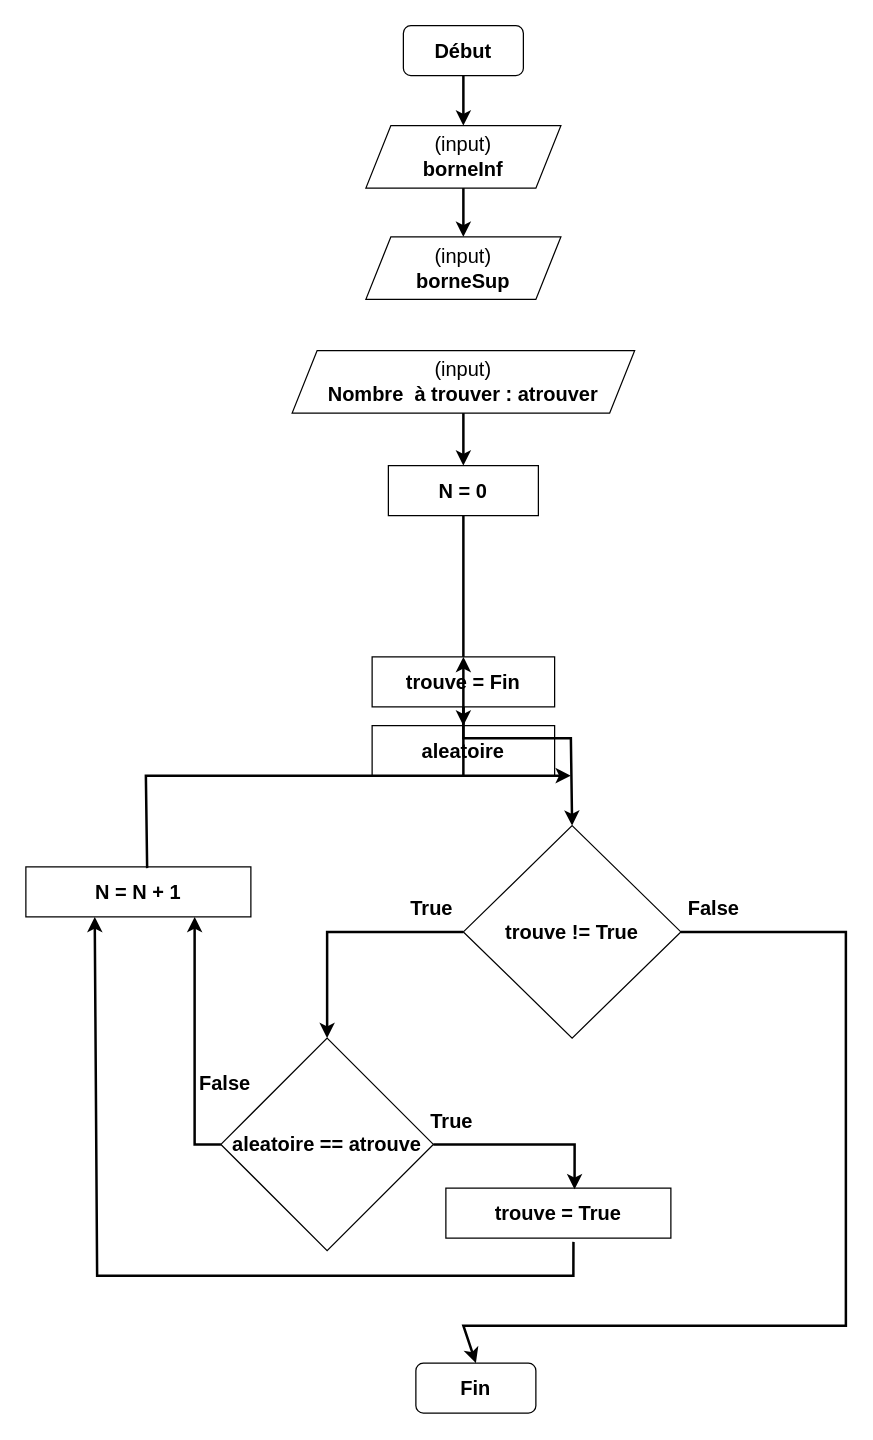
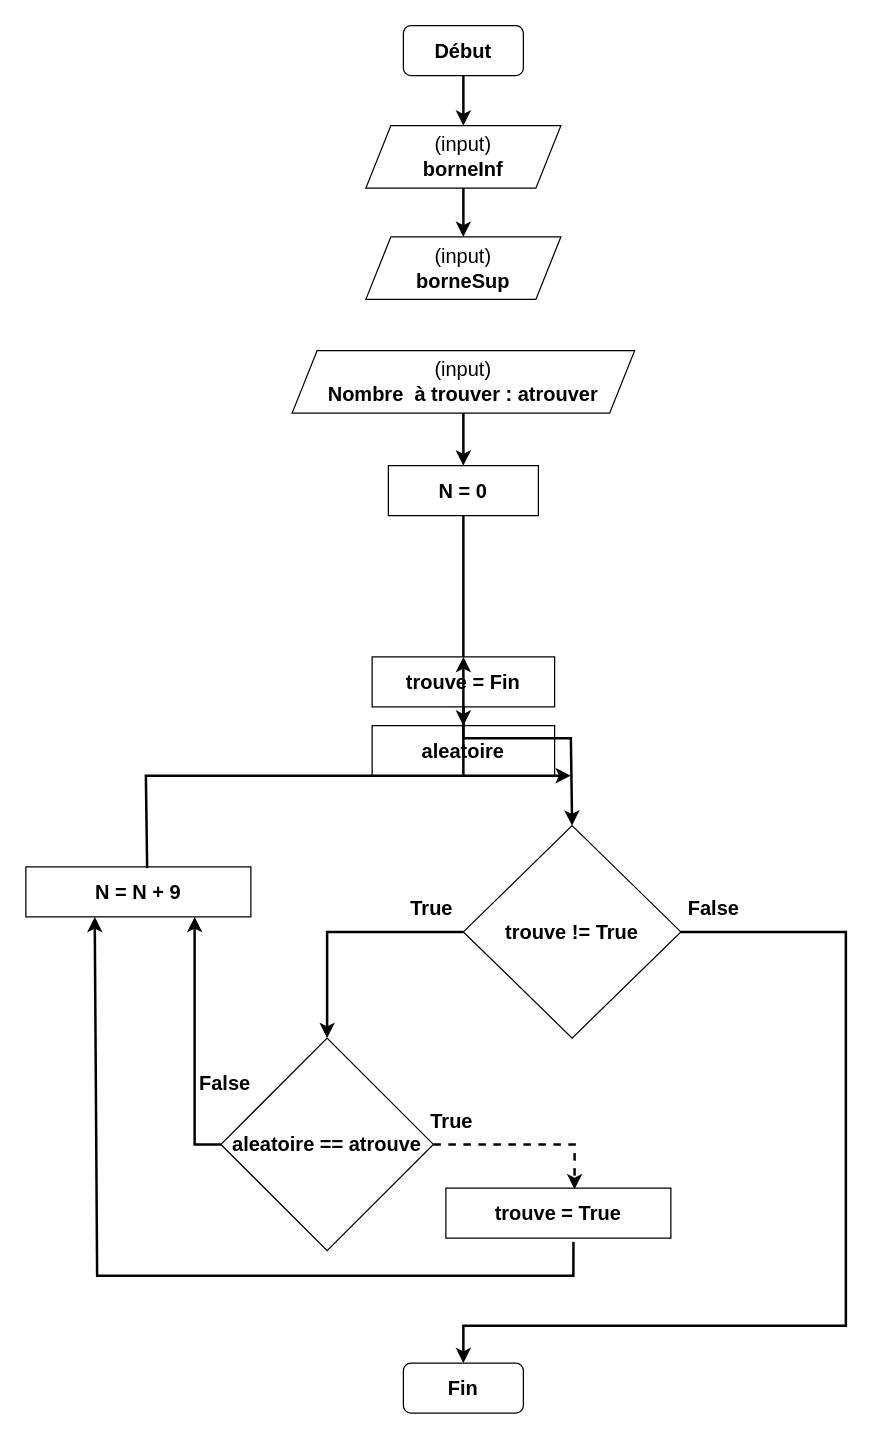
(138, 892) -> (138, 892)
(523, 1144) -> (523, 1144)
(476, 1388) -> (463, 1388)
